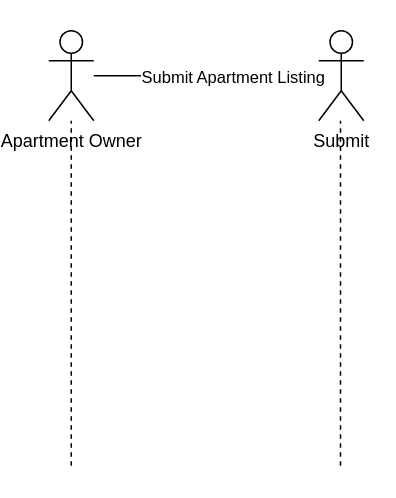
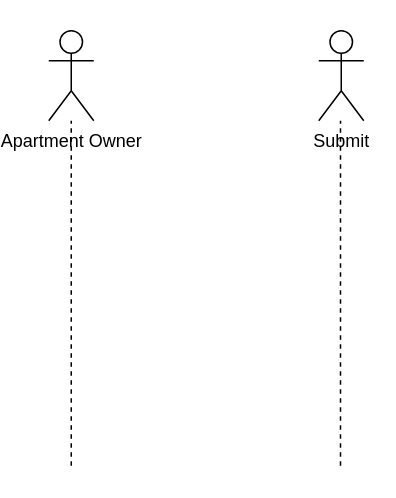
(201, 76) -> none
